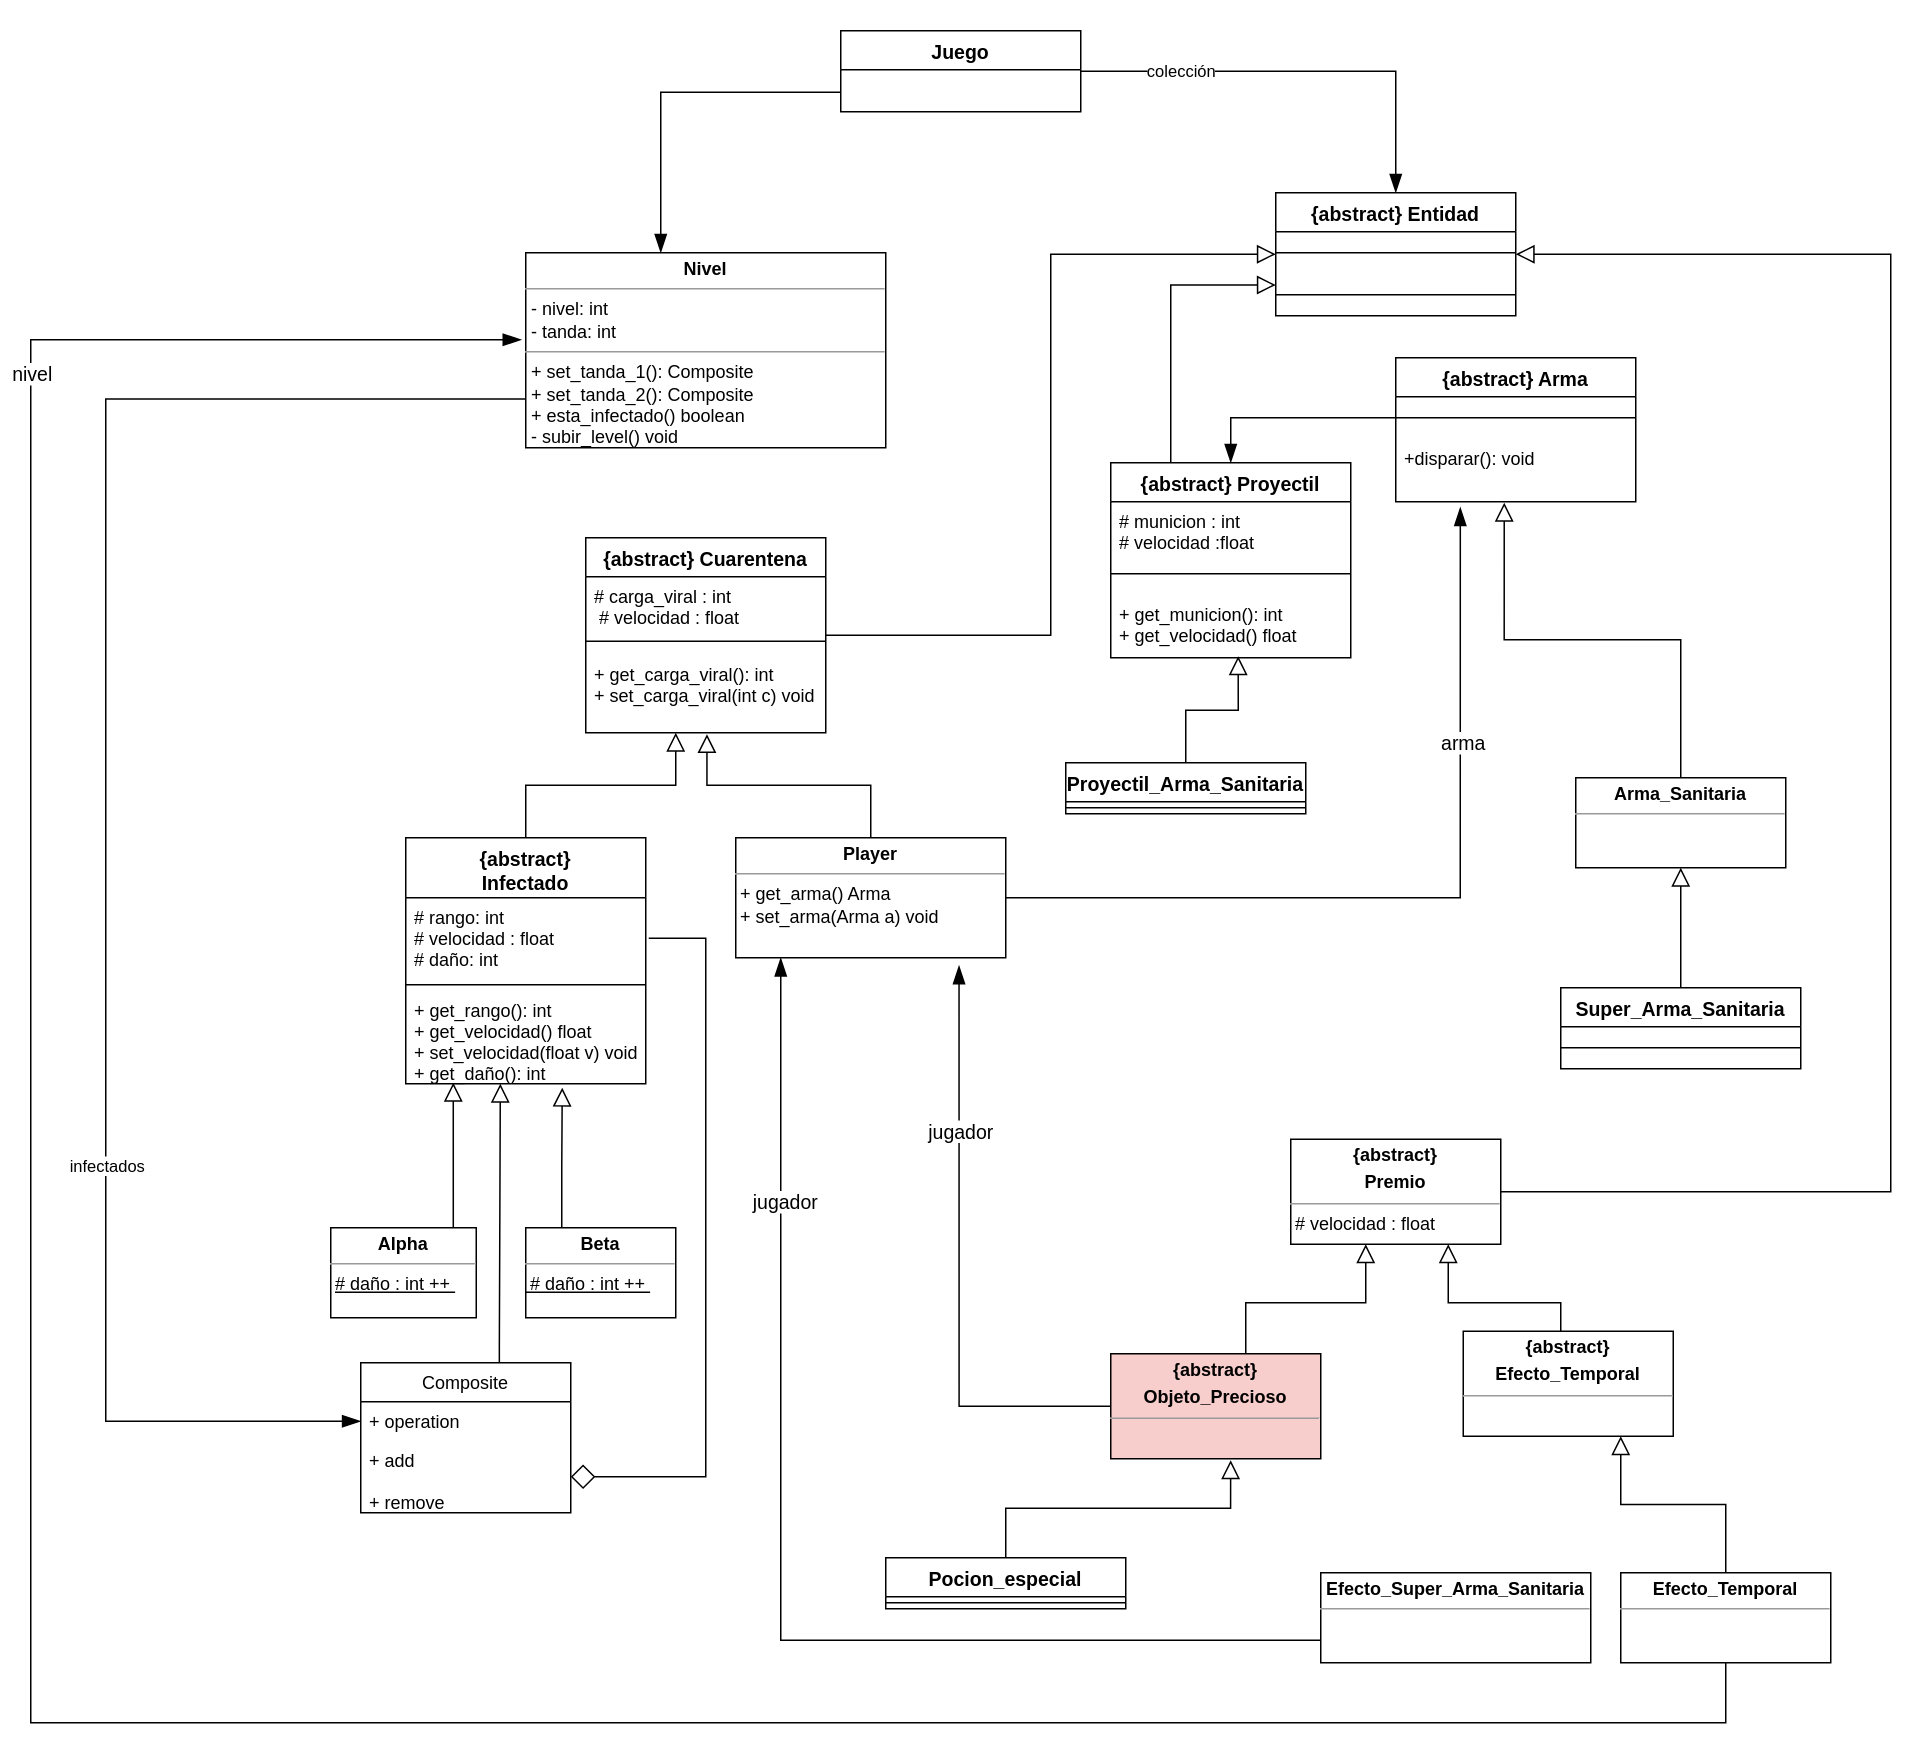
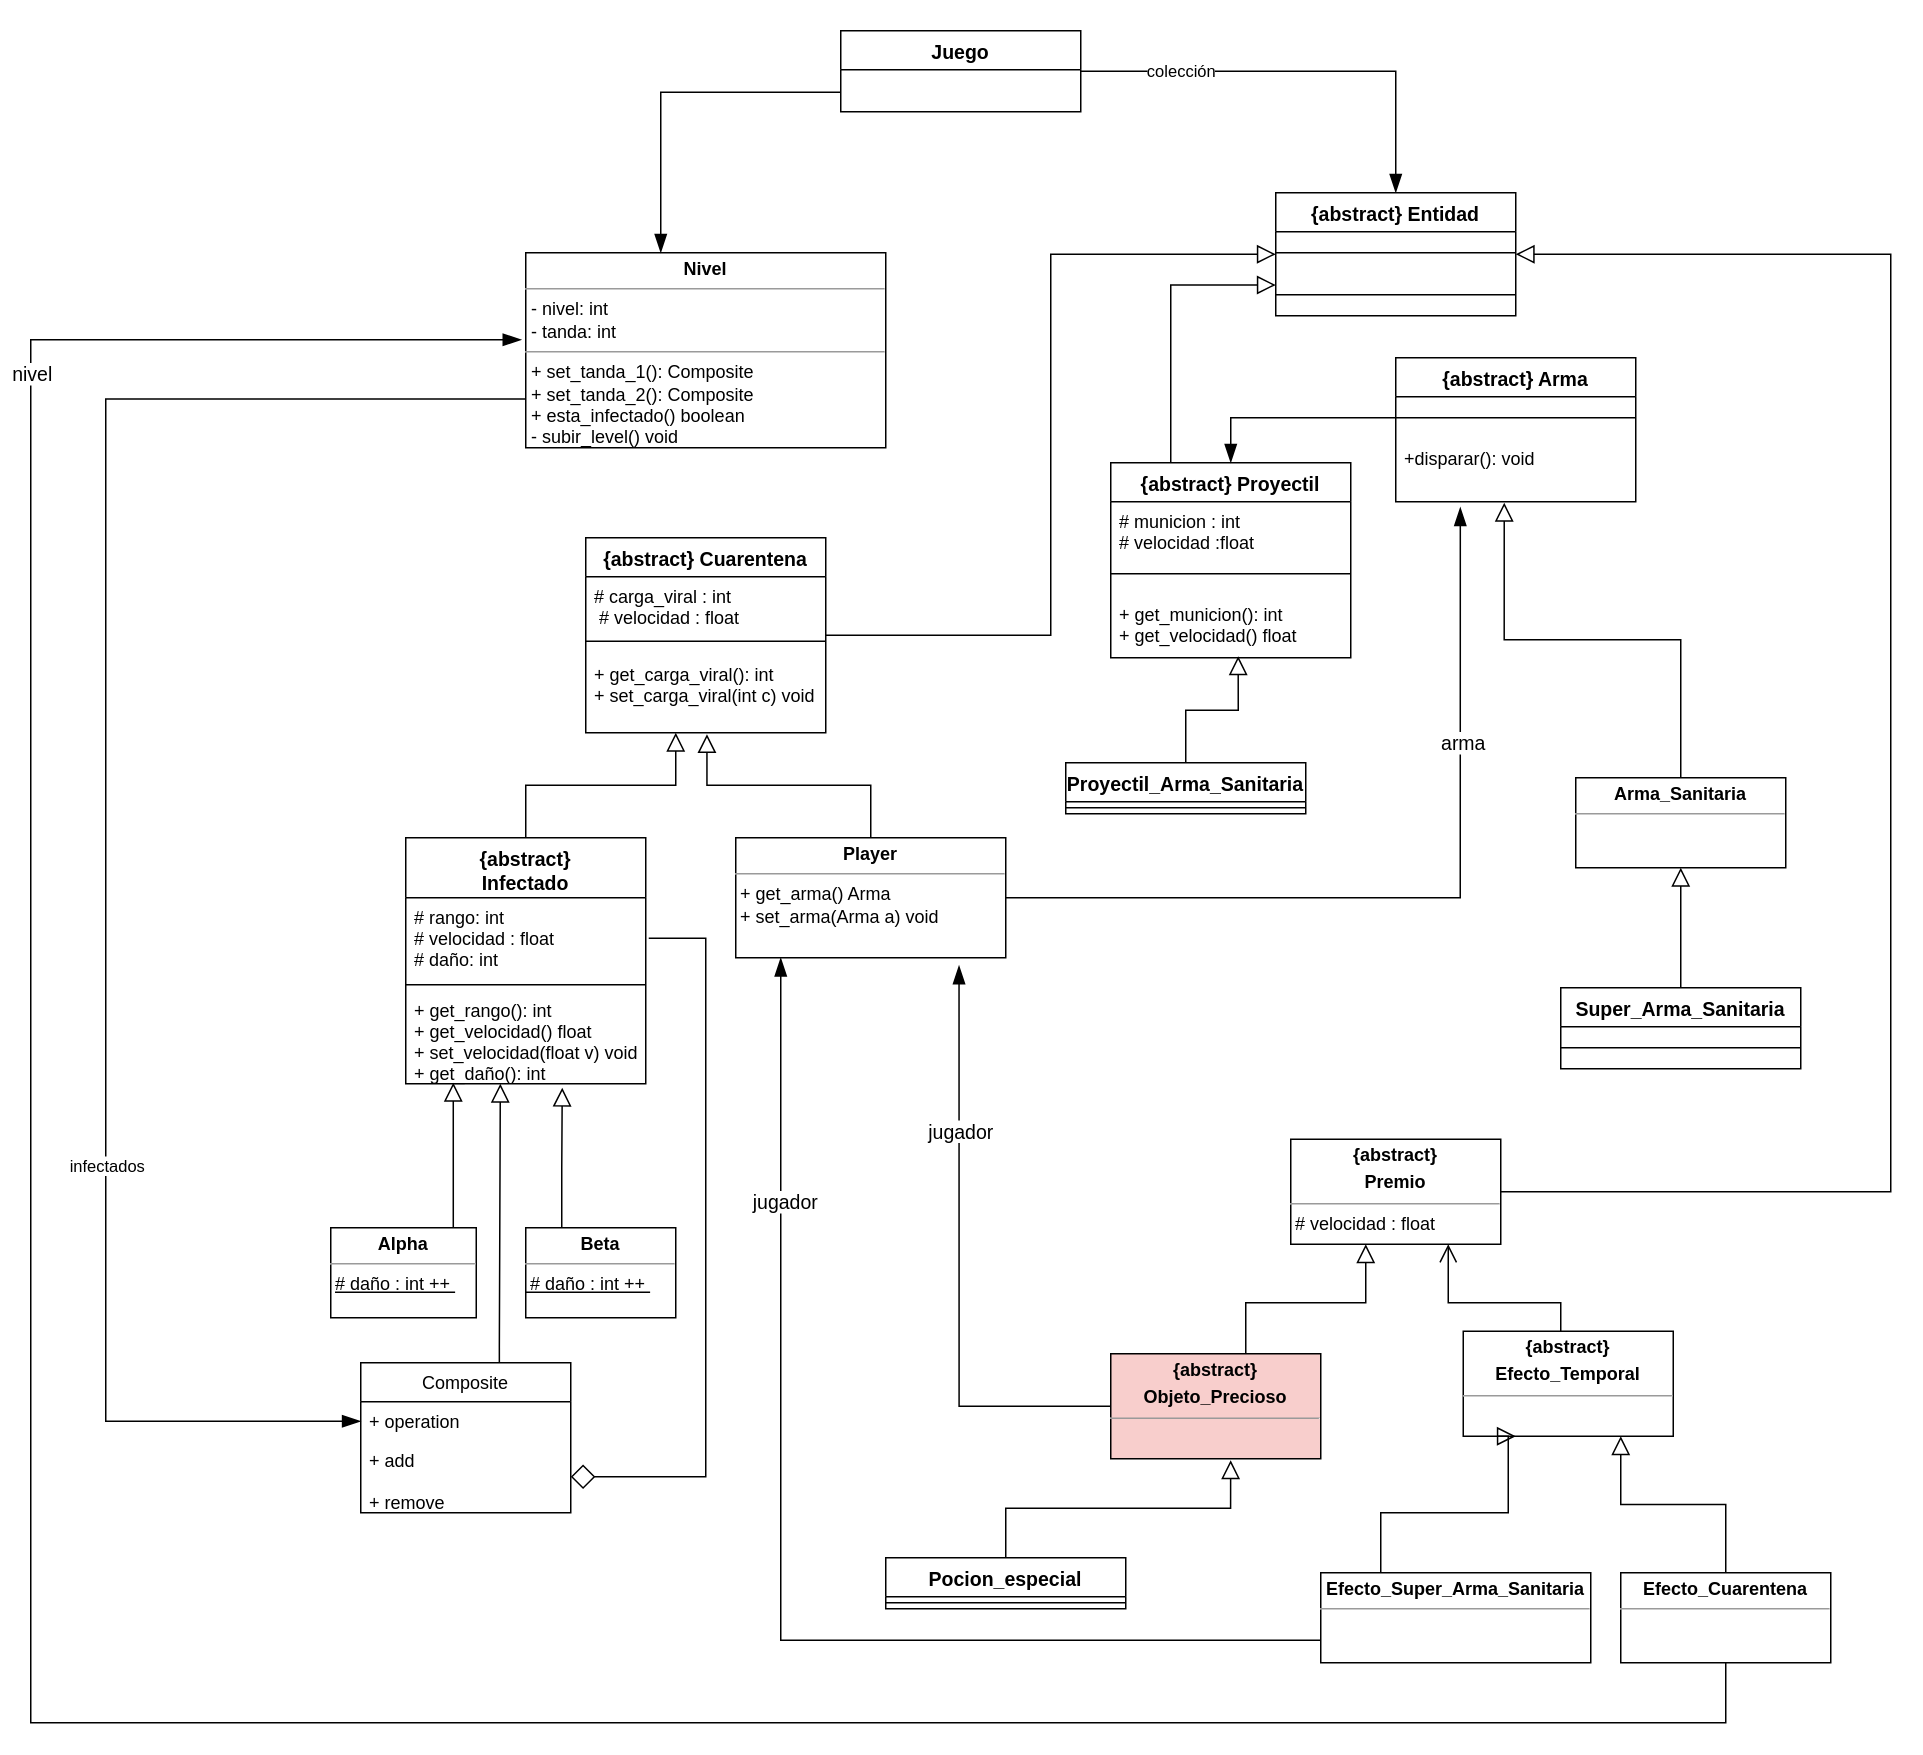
(1448, 1263) -> (1448, 1256)
none -> (1457, 1513)
(1694, 1584) -> (1706, 1584)
